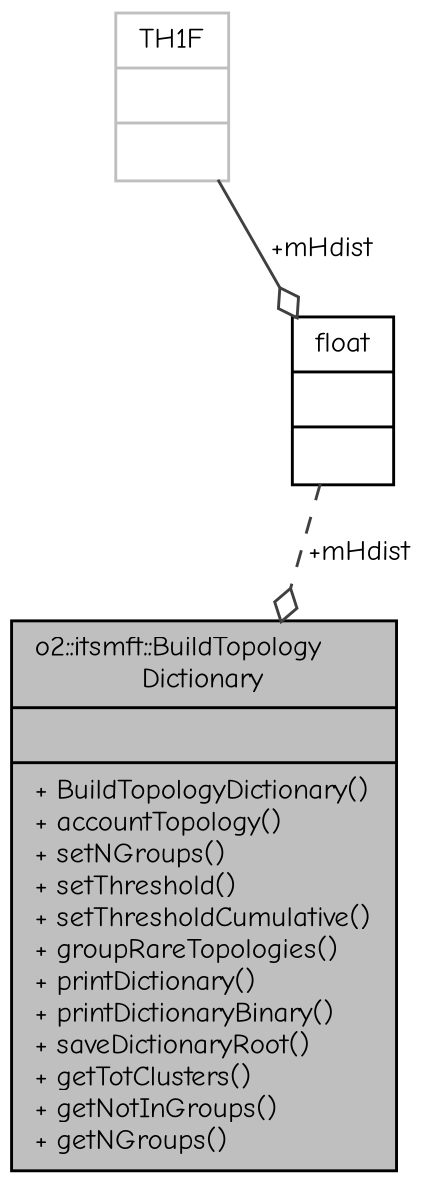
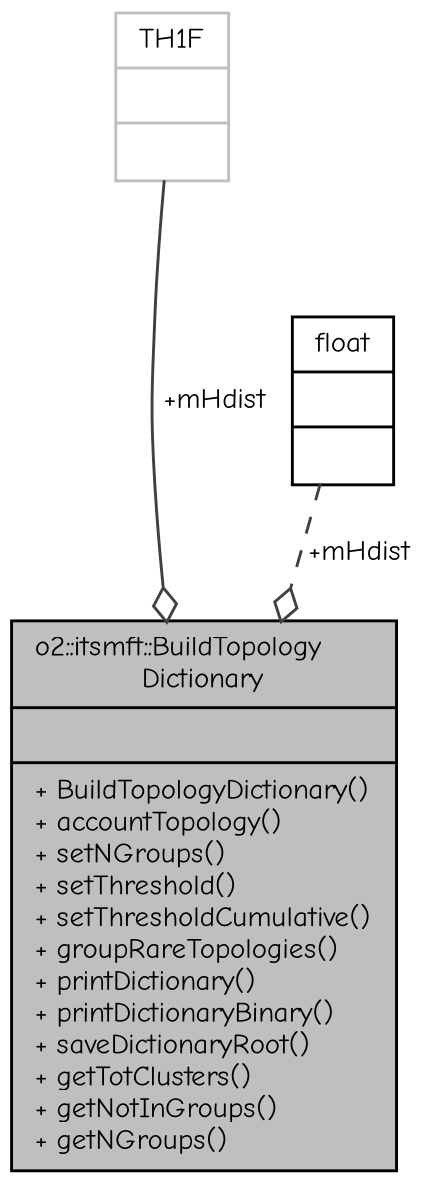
(249, 234) -> (152, 383)
